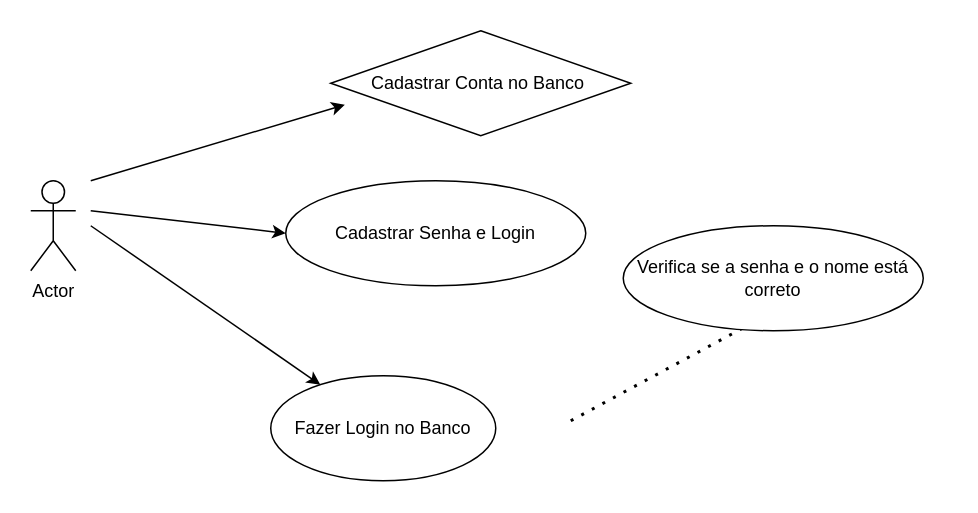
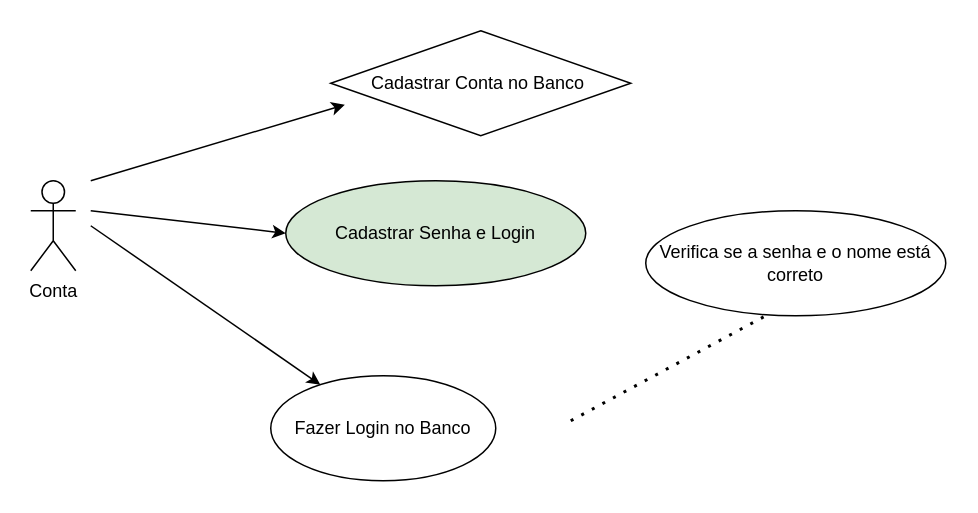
(436, 233) -> (436, 233)
(773, 278) -> (796, 263)
(54, 292) -> (54, 292)
